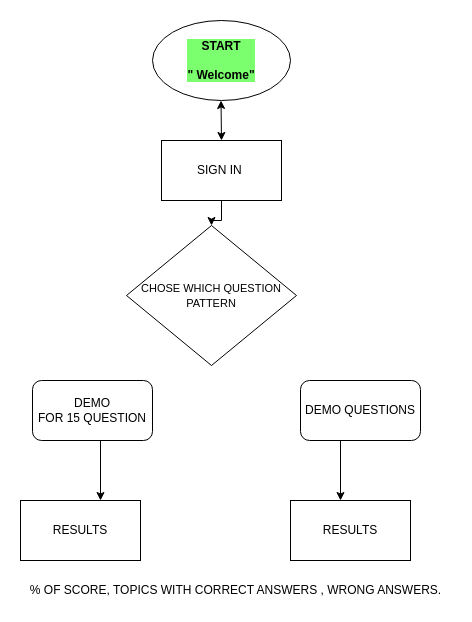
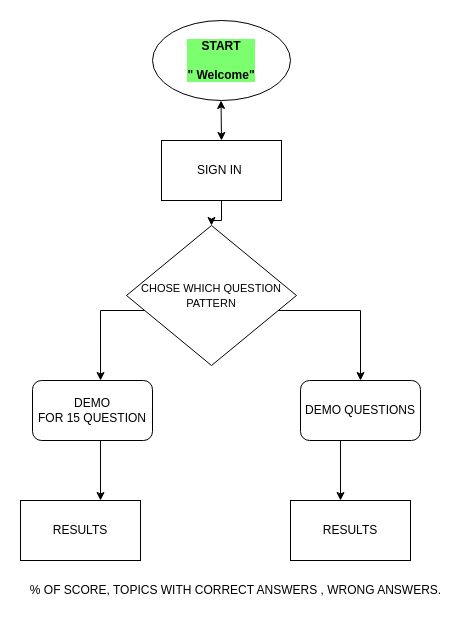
none -> (350, 311)
none -> (101, 320)
